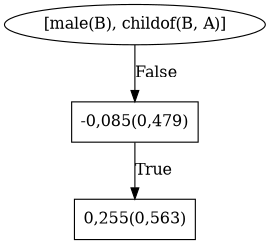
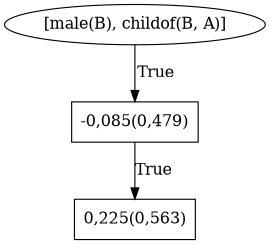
(156, 73) -> (156, 73)
(135, 219) -> (135, 219)
